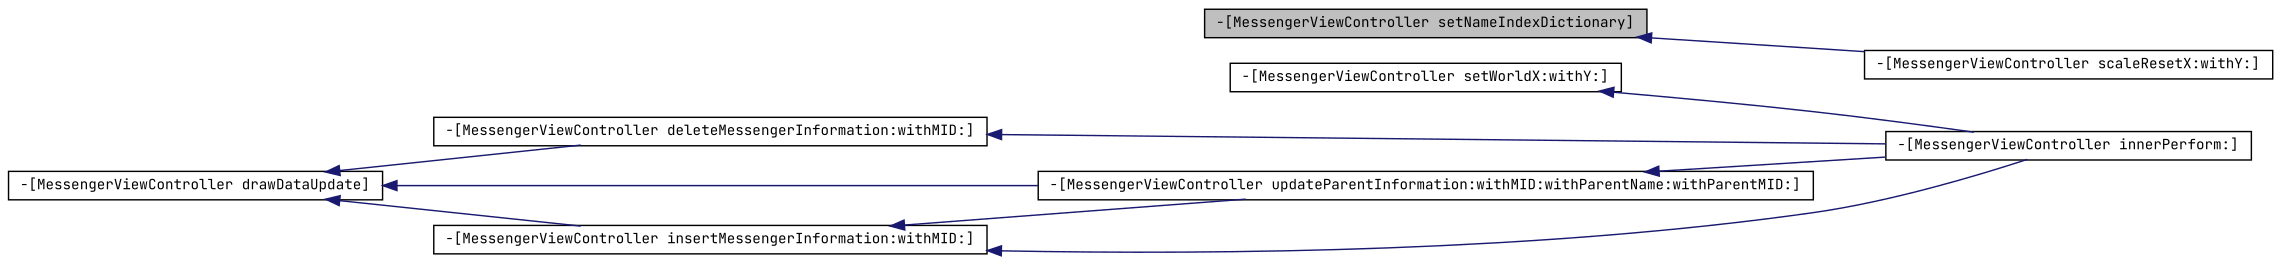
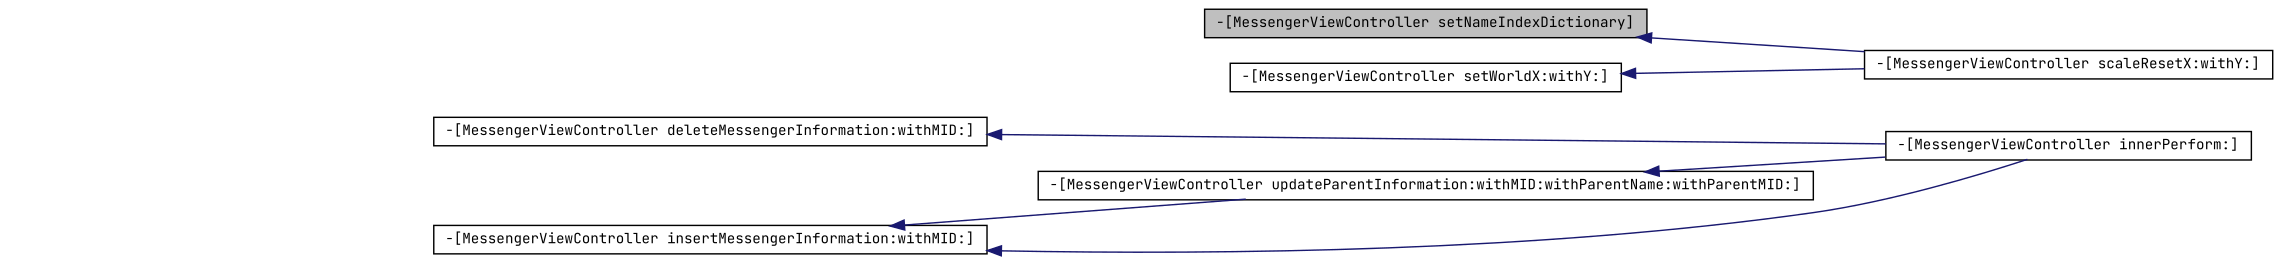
(1794, 110) -> (1750, 71)
(196, 186) -> none
